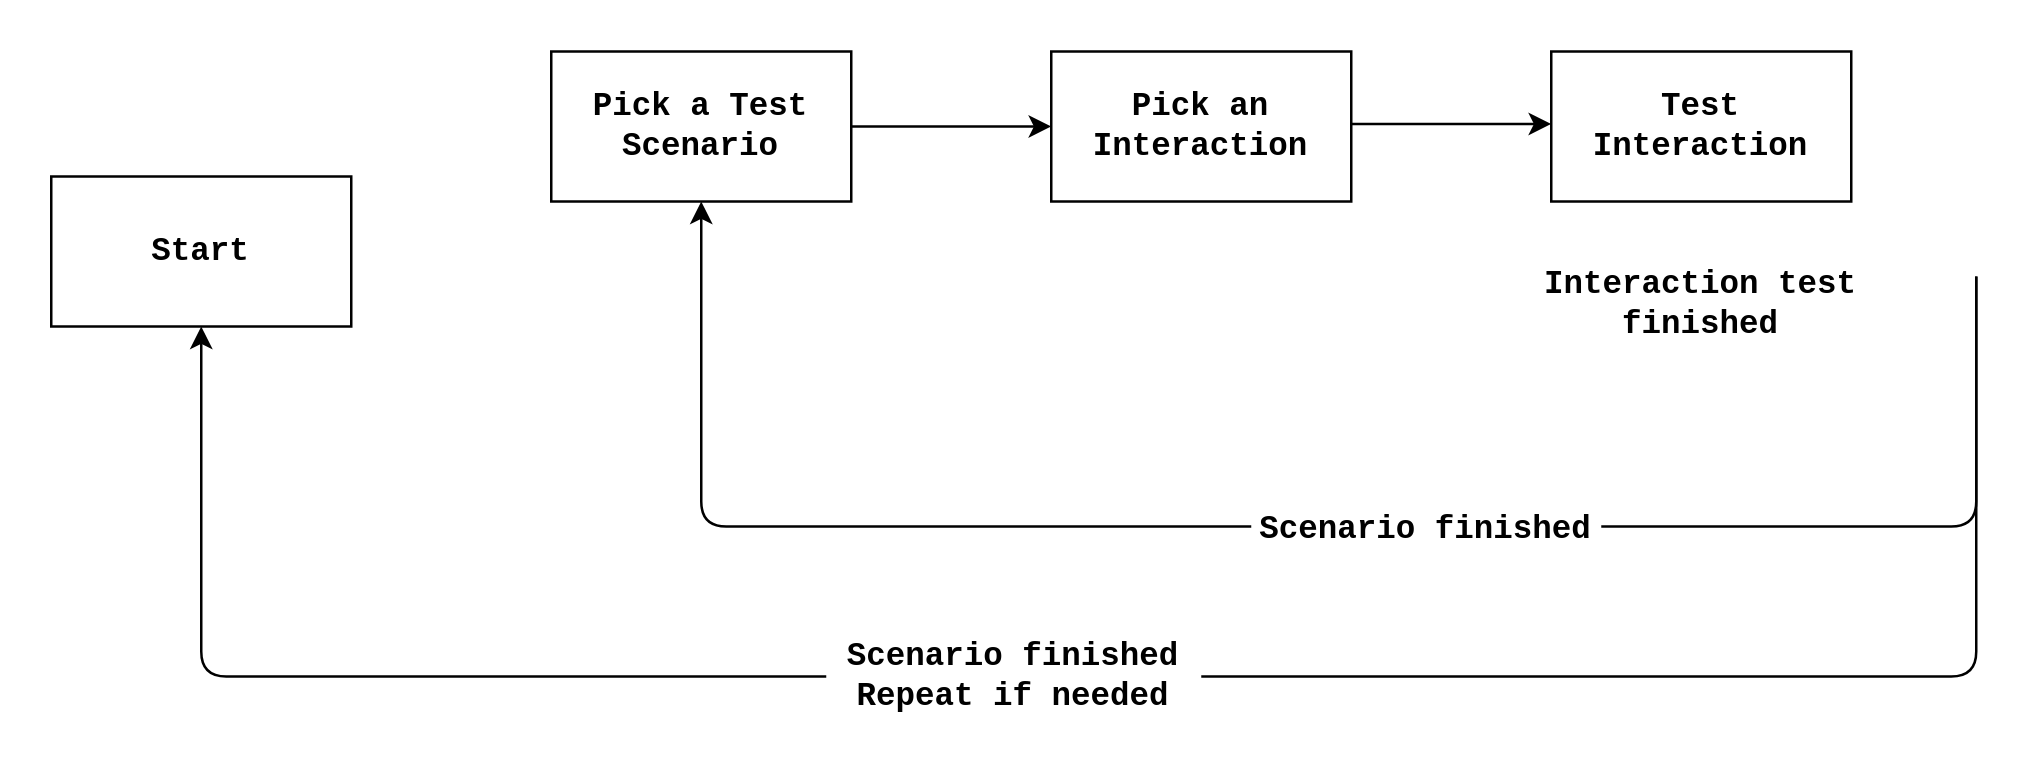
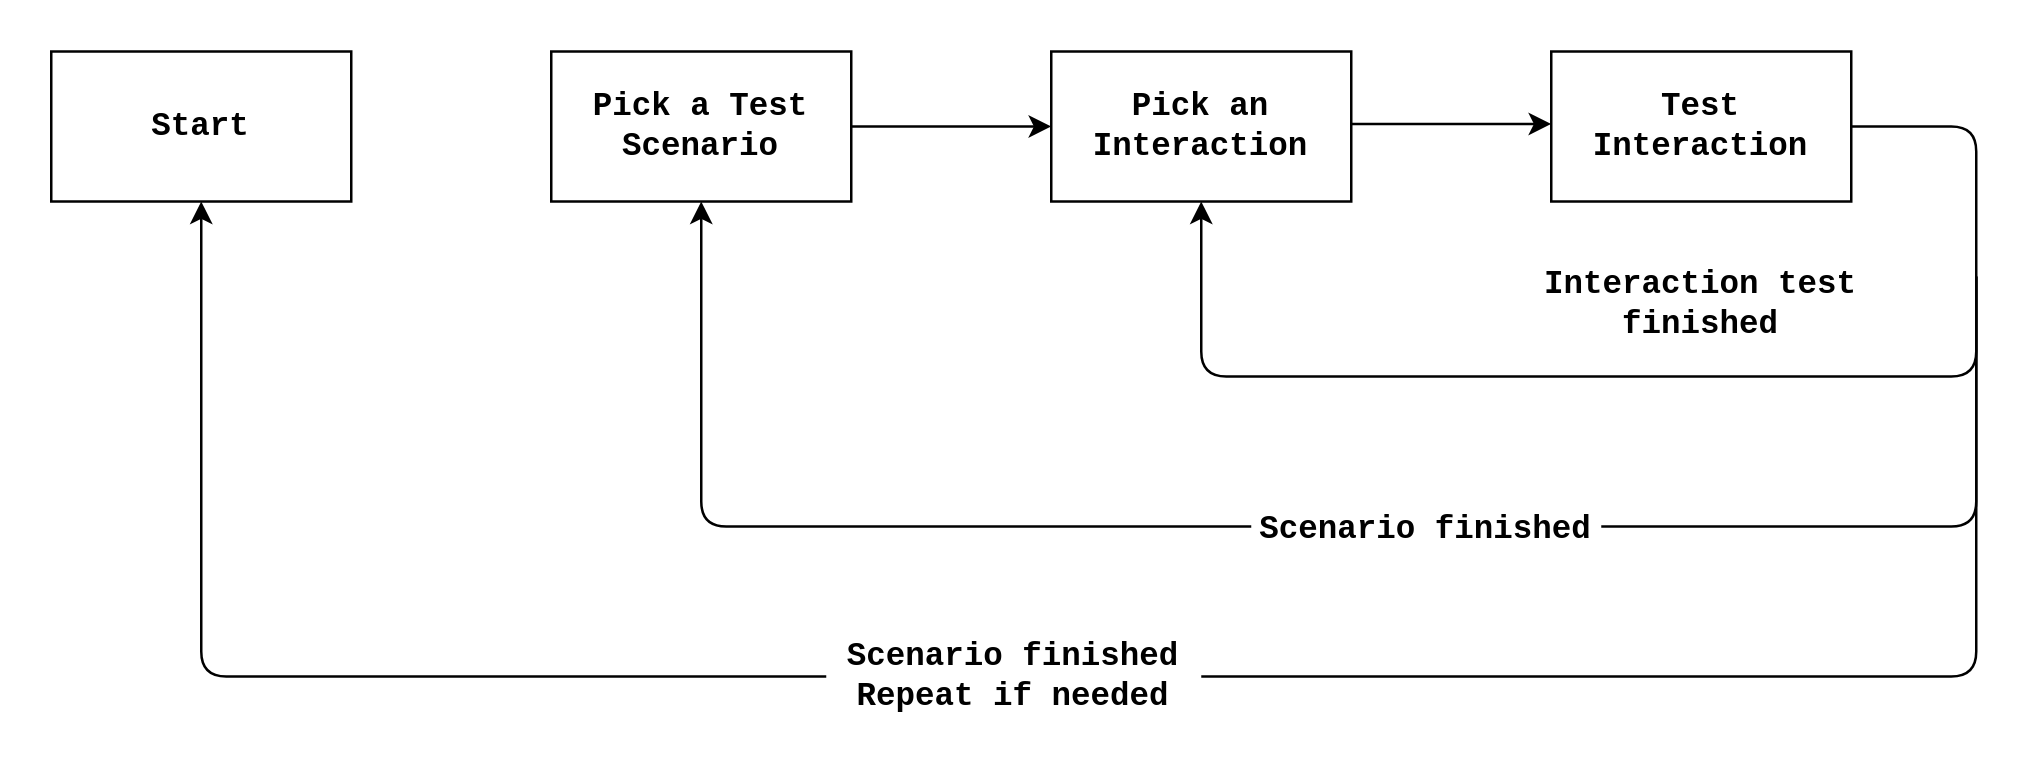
(201, 251) -> (201, 126)
none -> (1515, 376)
